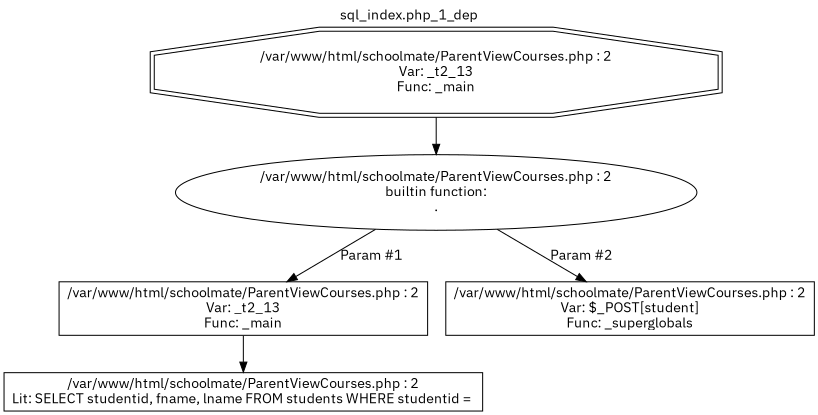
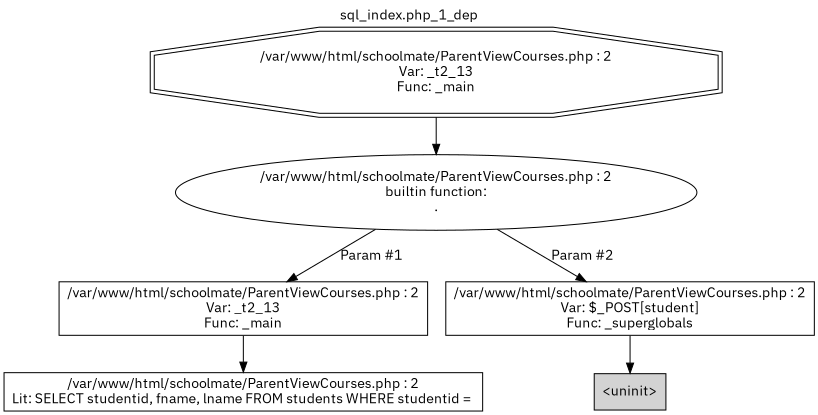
none -> (630, 392)
